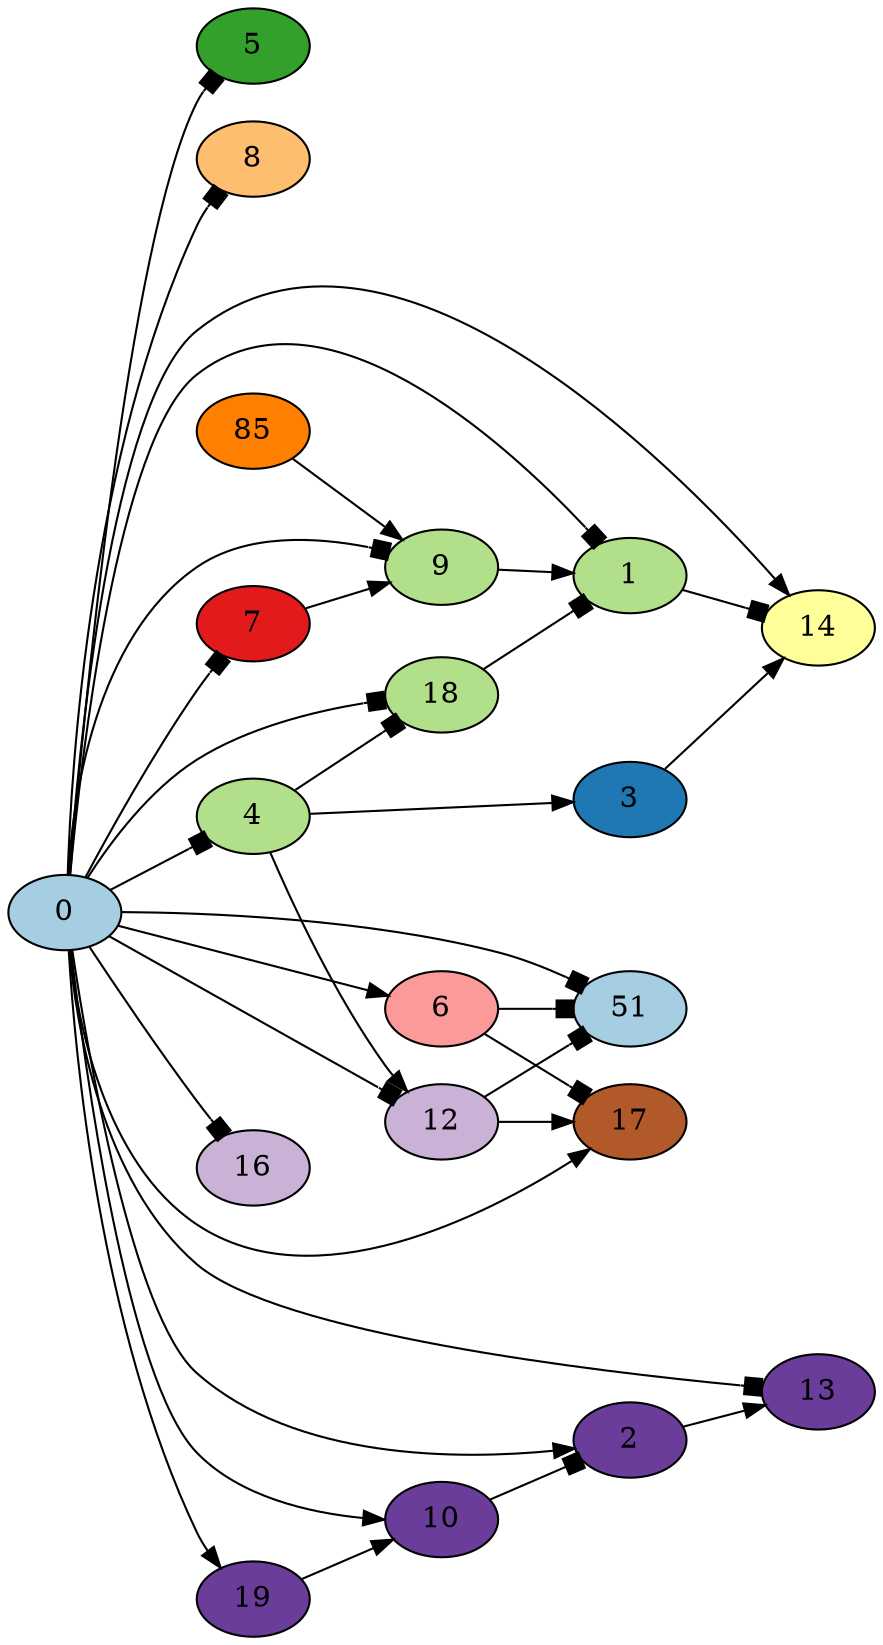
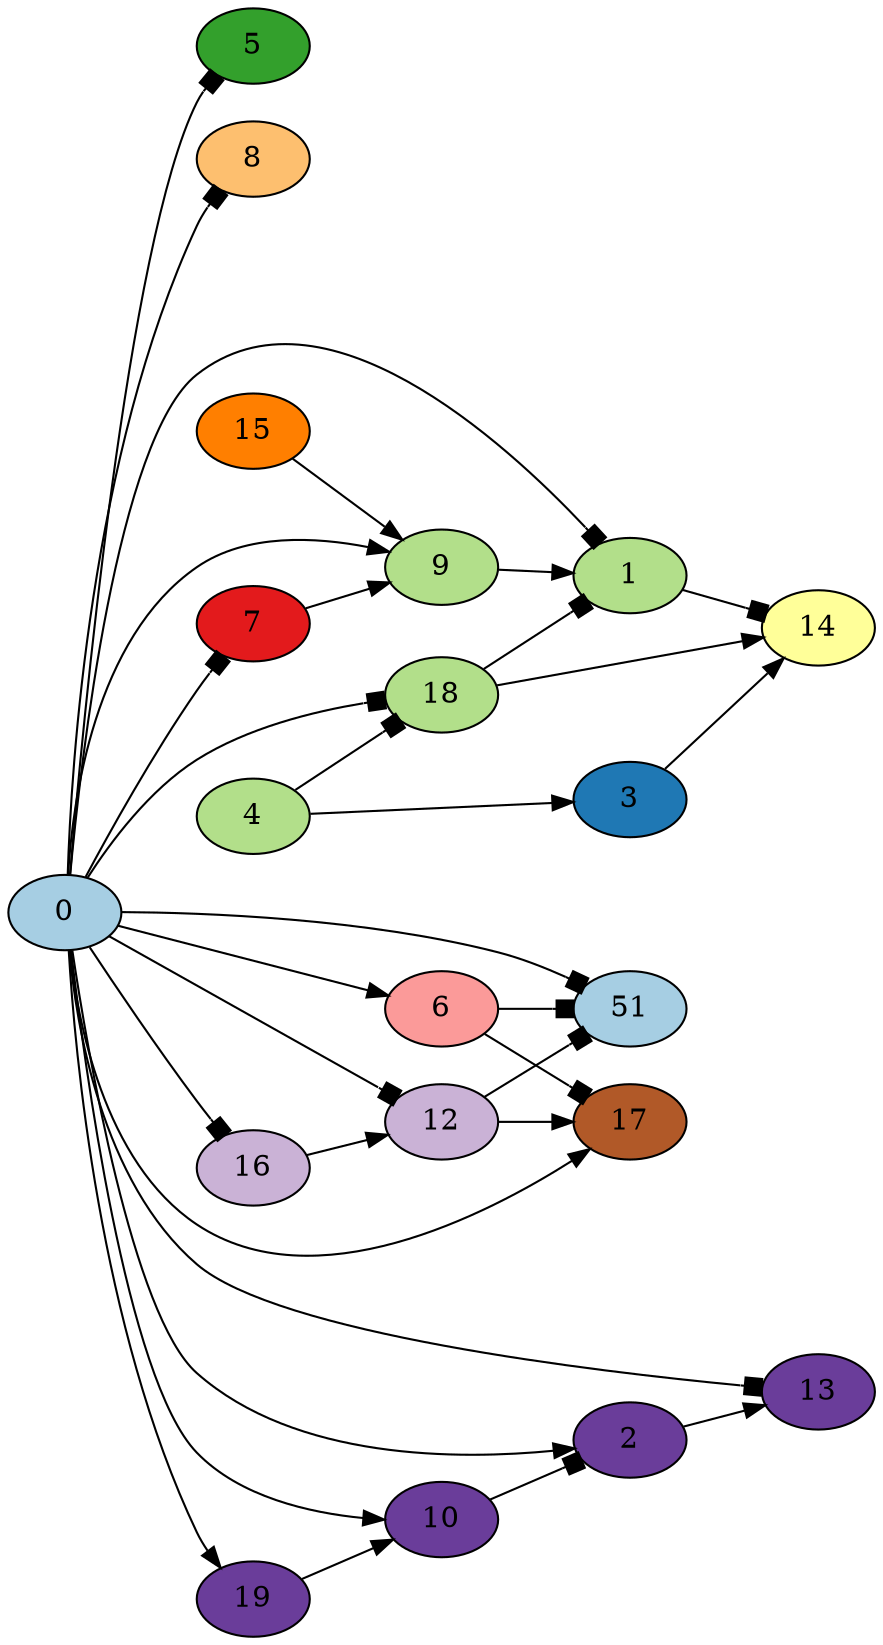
(251, 303) -> (620, 663)
(253, 431) -> (253, 431)
(140, 627) -> (140, 627)
(150, 869) -> none
(322, 962) -> (337, 1148)
